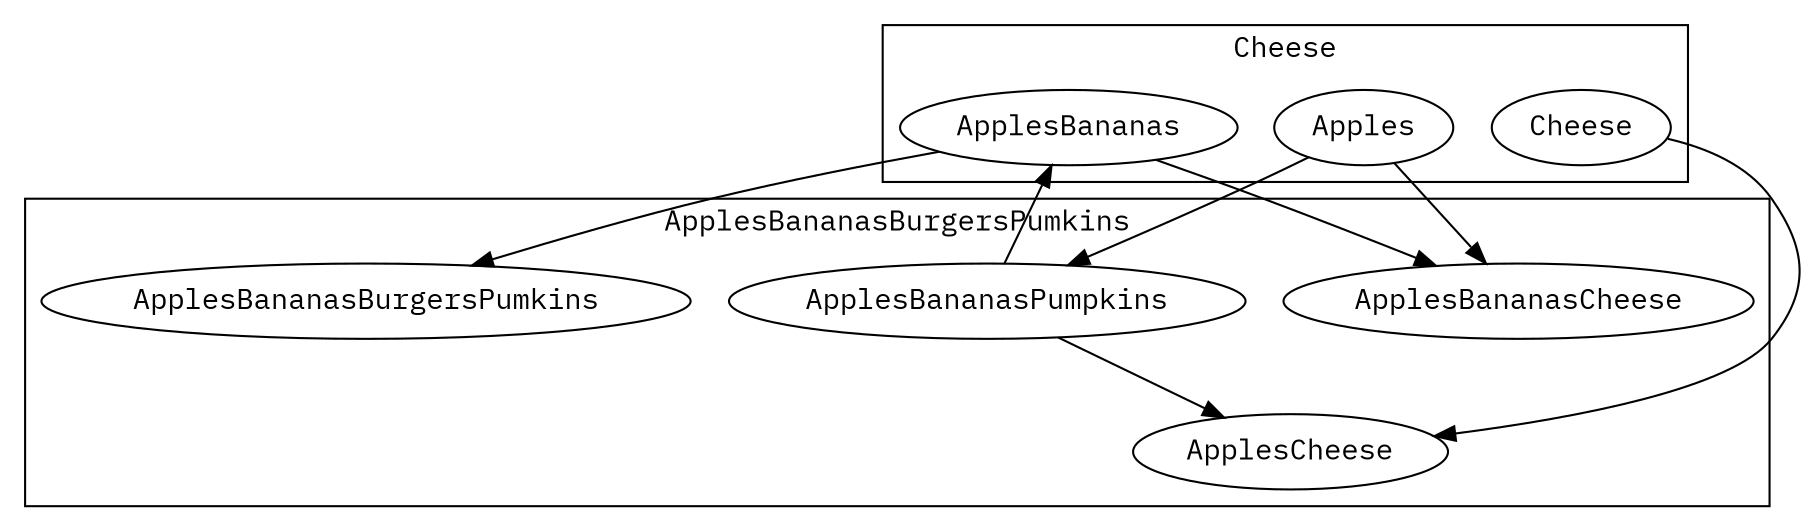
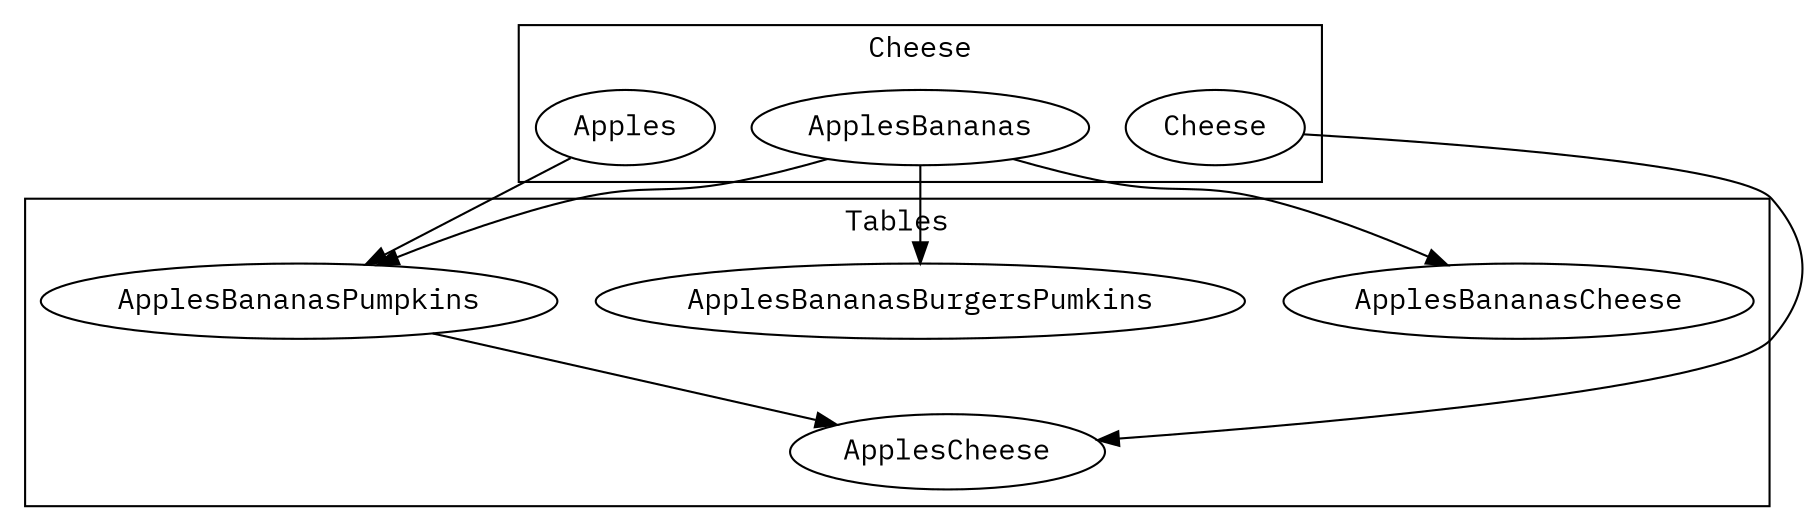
(1438, 211) -> none
(897, 223) -> (897, 223)
(1023, 224) -> (522, 213)
